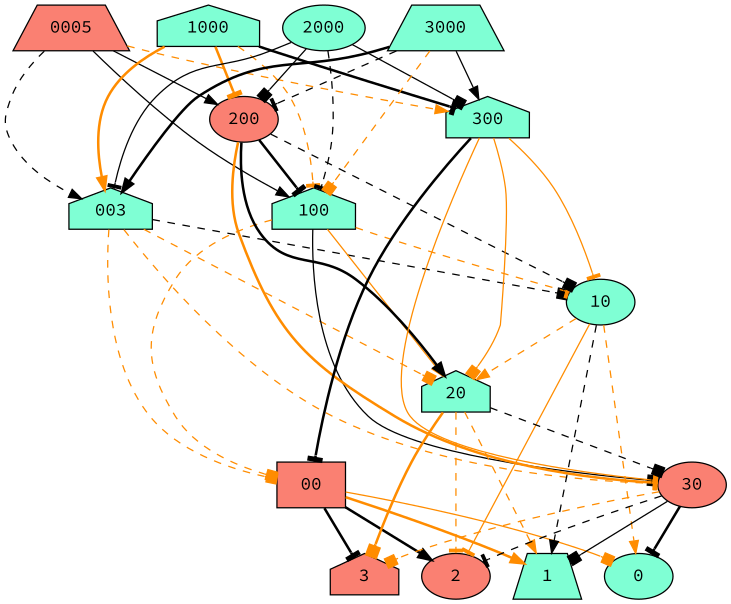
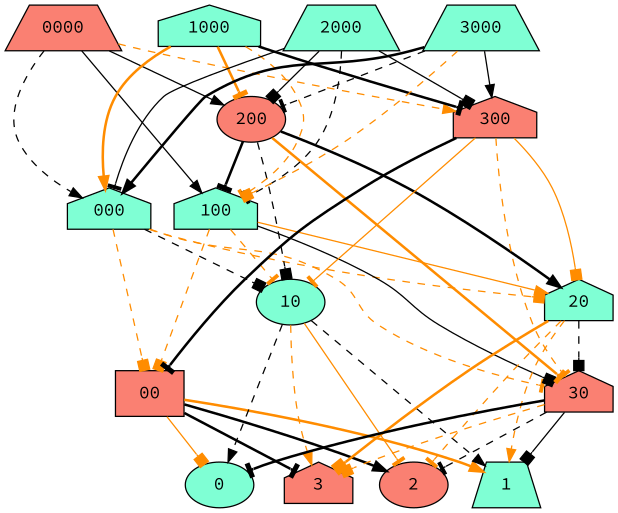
(71, 28) -> (63, 28)
(324, 28) -> (341, 28)
(488, 119) -> (495, 119)
(111, 211) -> (109, 211)
(532, 346) -> (294, 390)
(403, 397) -> (515, 266)
(619, 433) -> (258, 387)
(692, 485) -> (579, 394)
